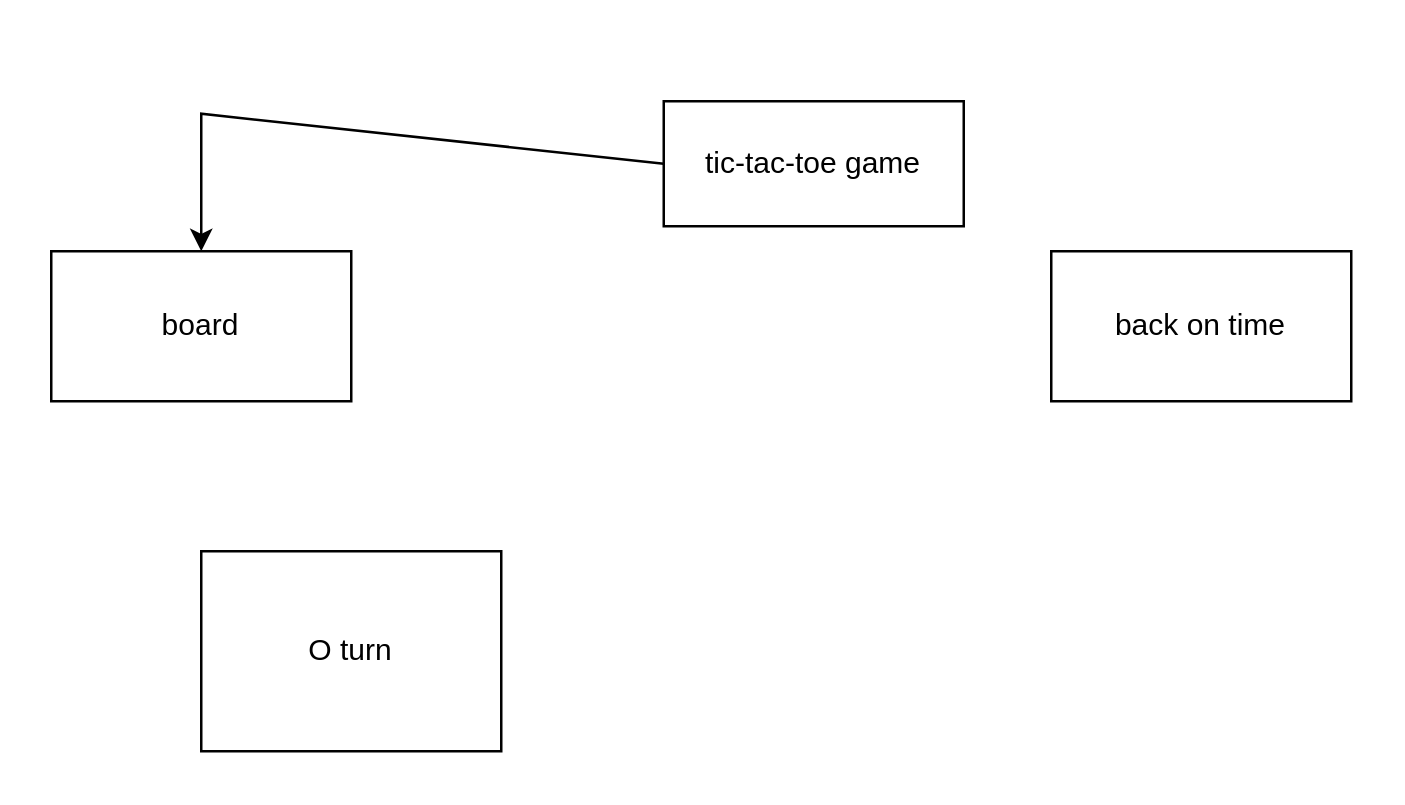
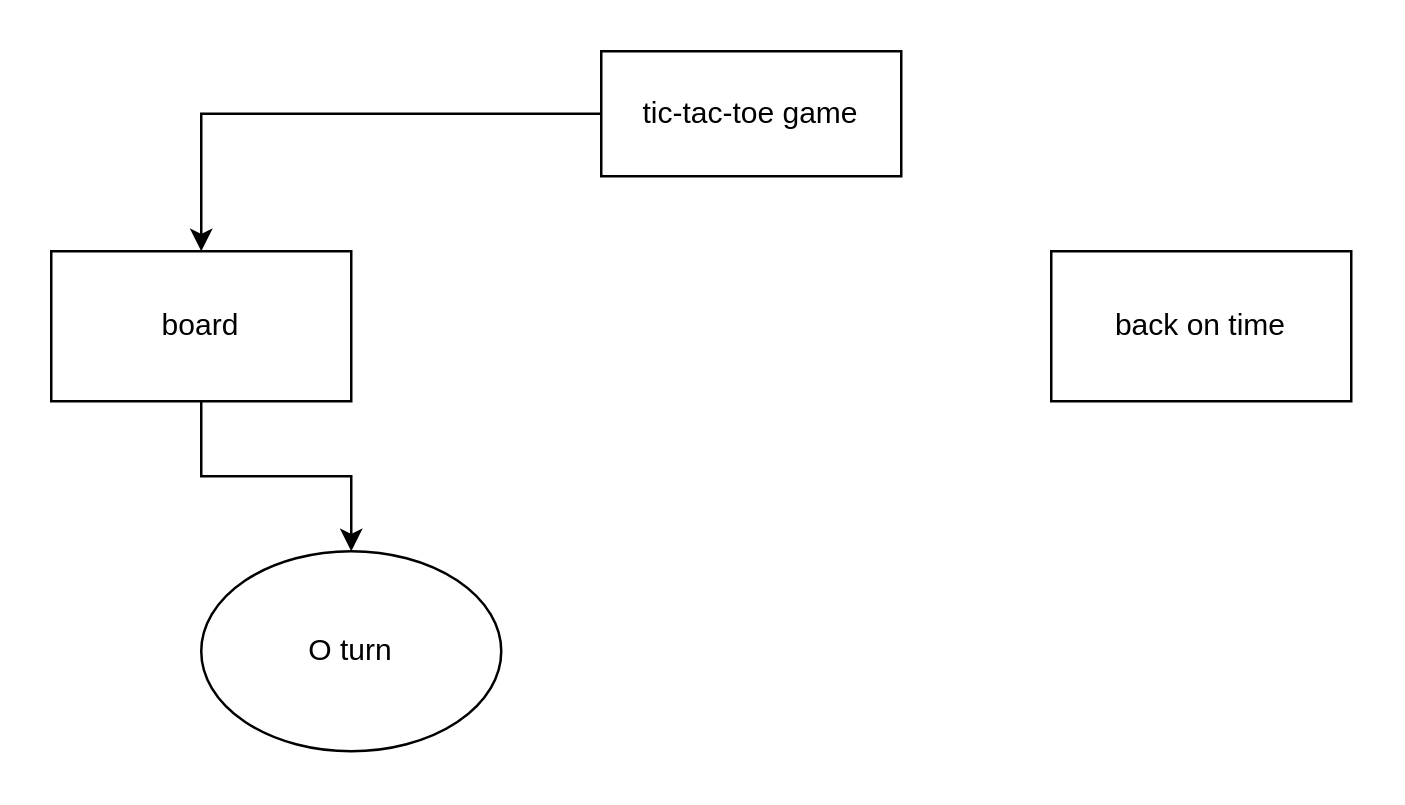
(814, 164) -> (751, 114)
none -> (268, 476)
(351, 651) -> (351, 651)
